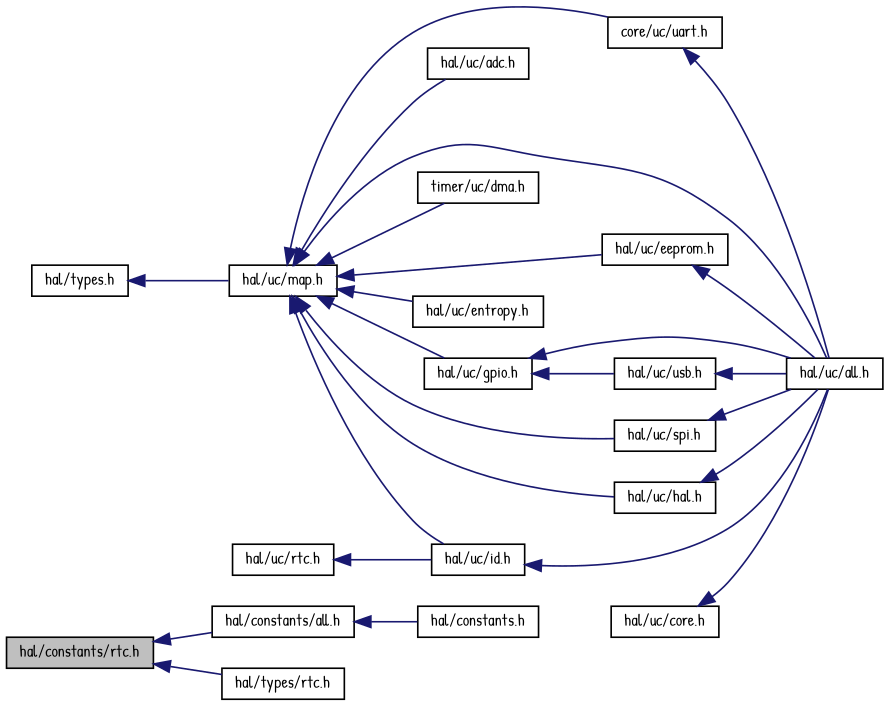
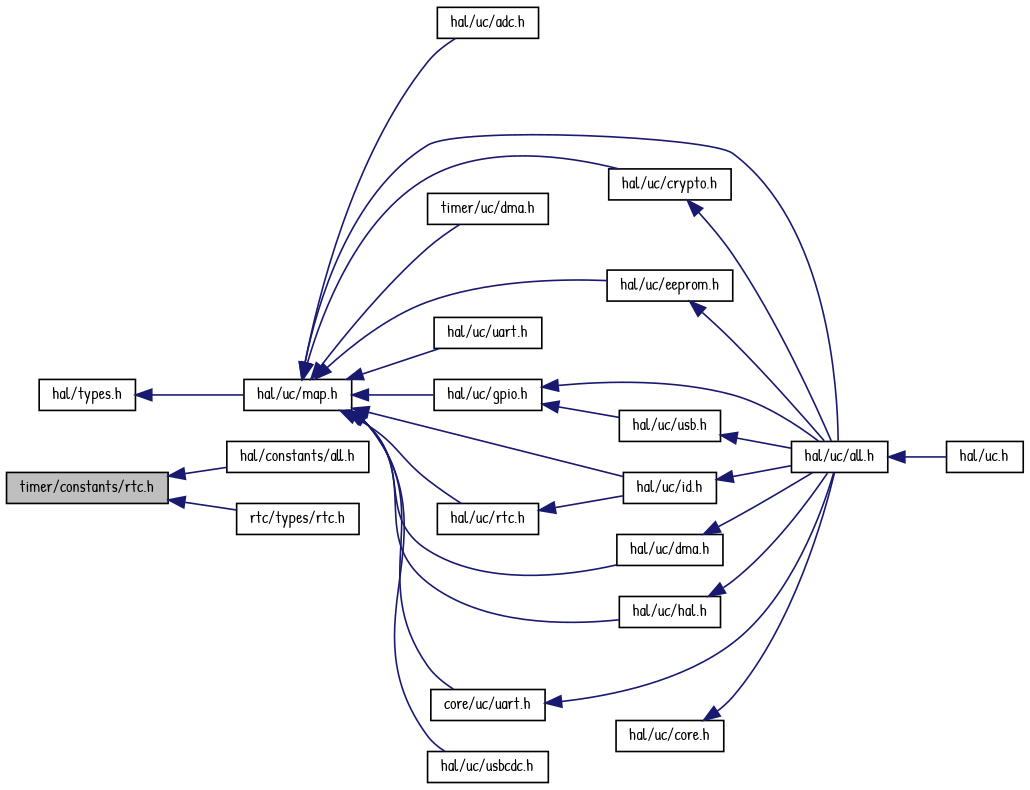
none -> (670, 184)
(478, 312) -> (488, 333)
(665, 436) -> (670, 550)
none -> (985, 457)
none -> (407, 461)
(478, 622) -> none
(80, 653) -> (87, 488)
(283, 684) -> (298, 519)
none -> (488, 767)
